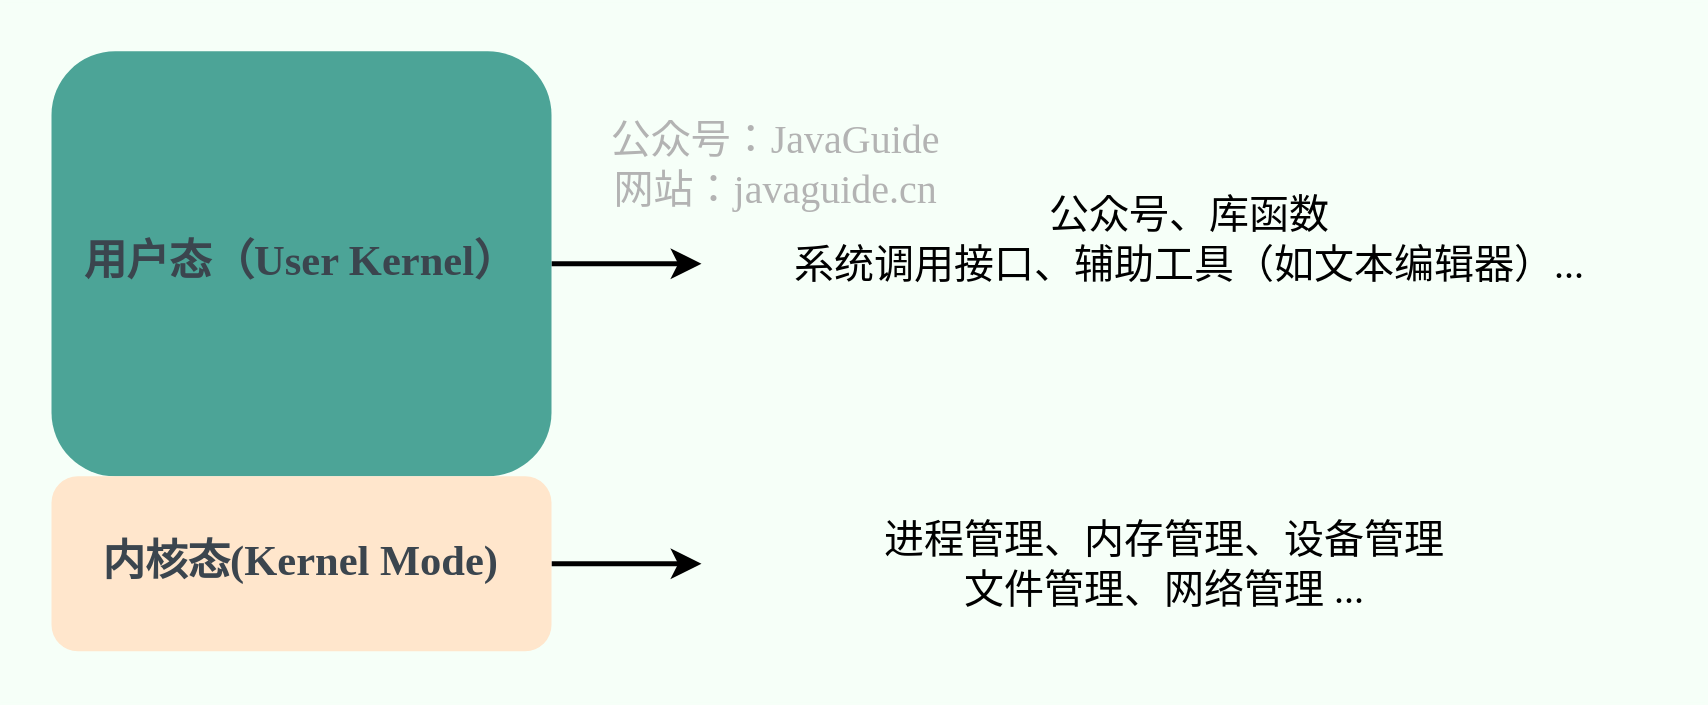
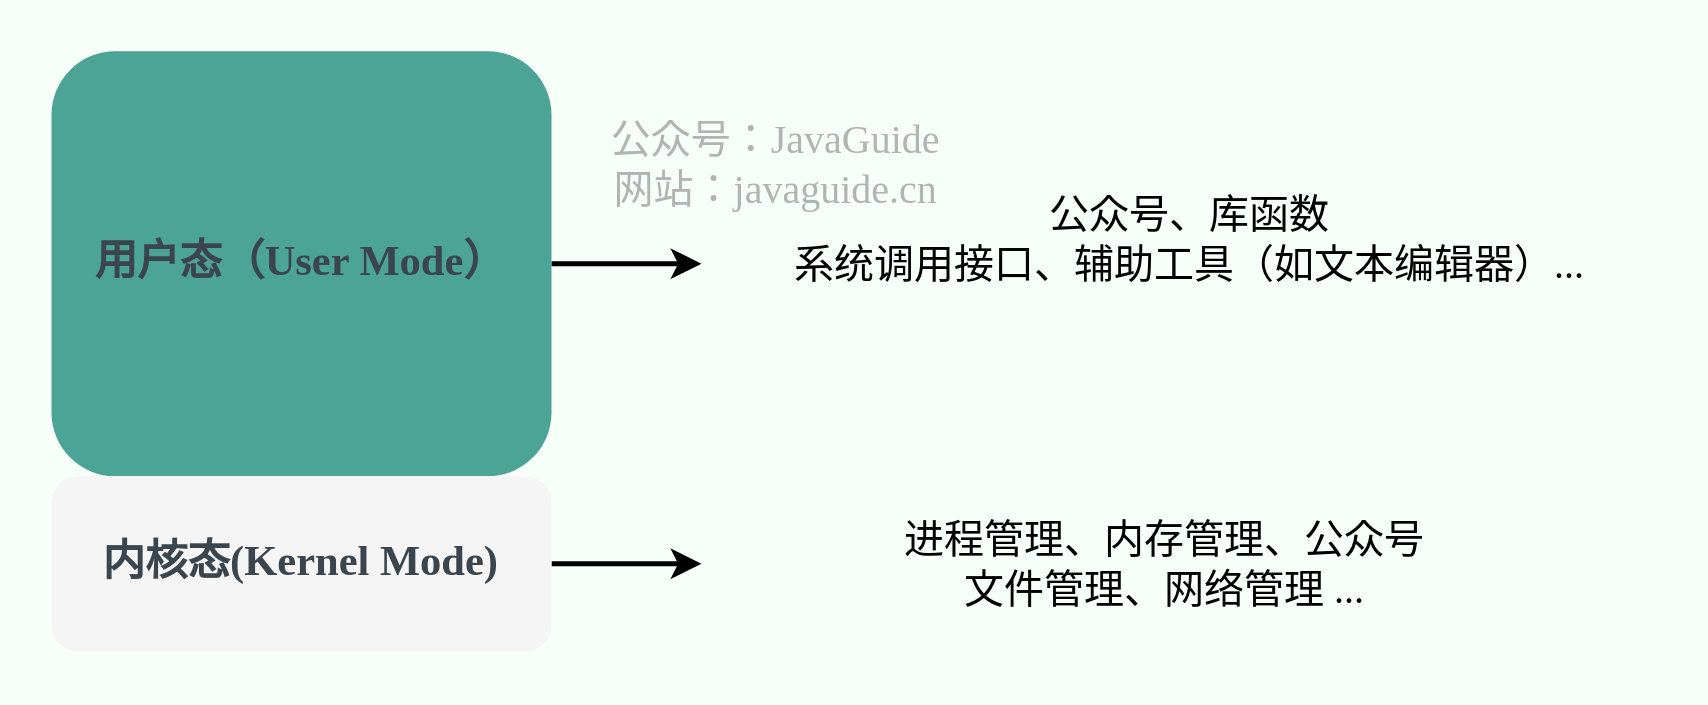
(301, 264) -> (301, 264)
(301, 564) -> (301, 564)
(1165, 564) -> (1165, 564)
